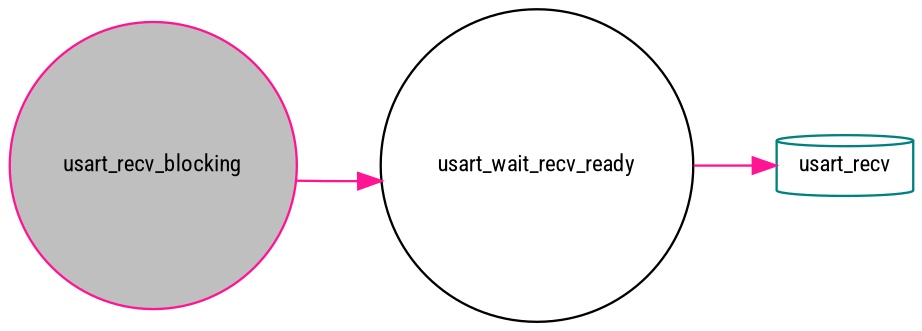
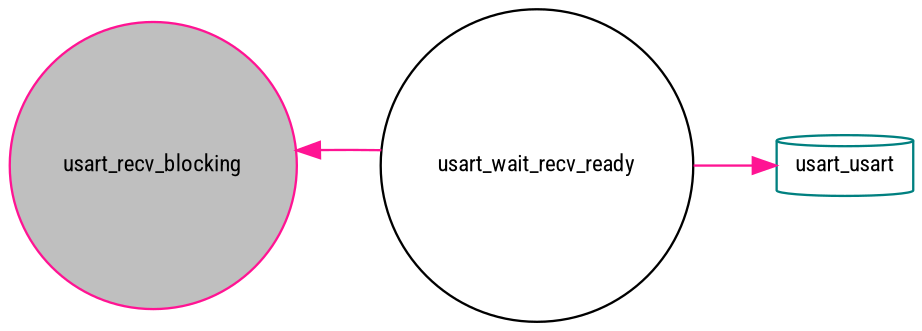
(845, 166) -> (845, 166)
(327, 181) -> (351, 150)
